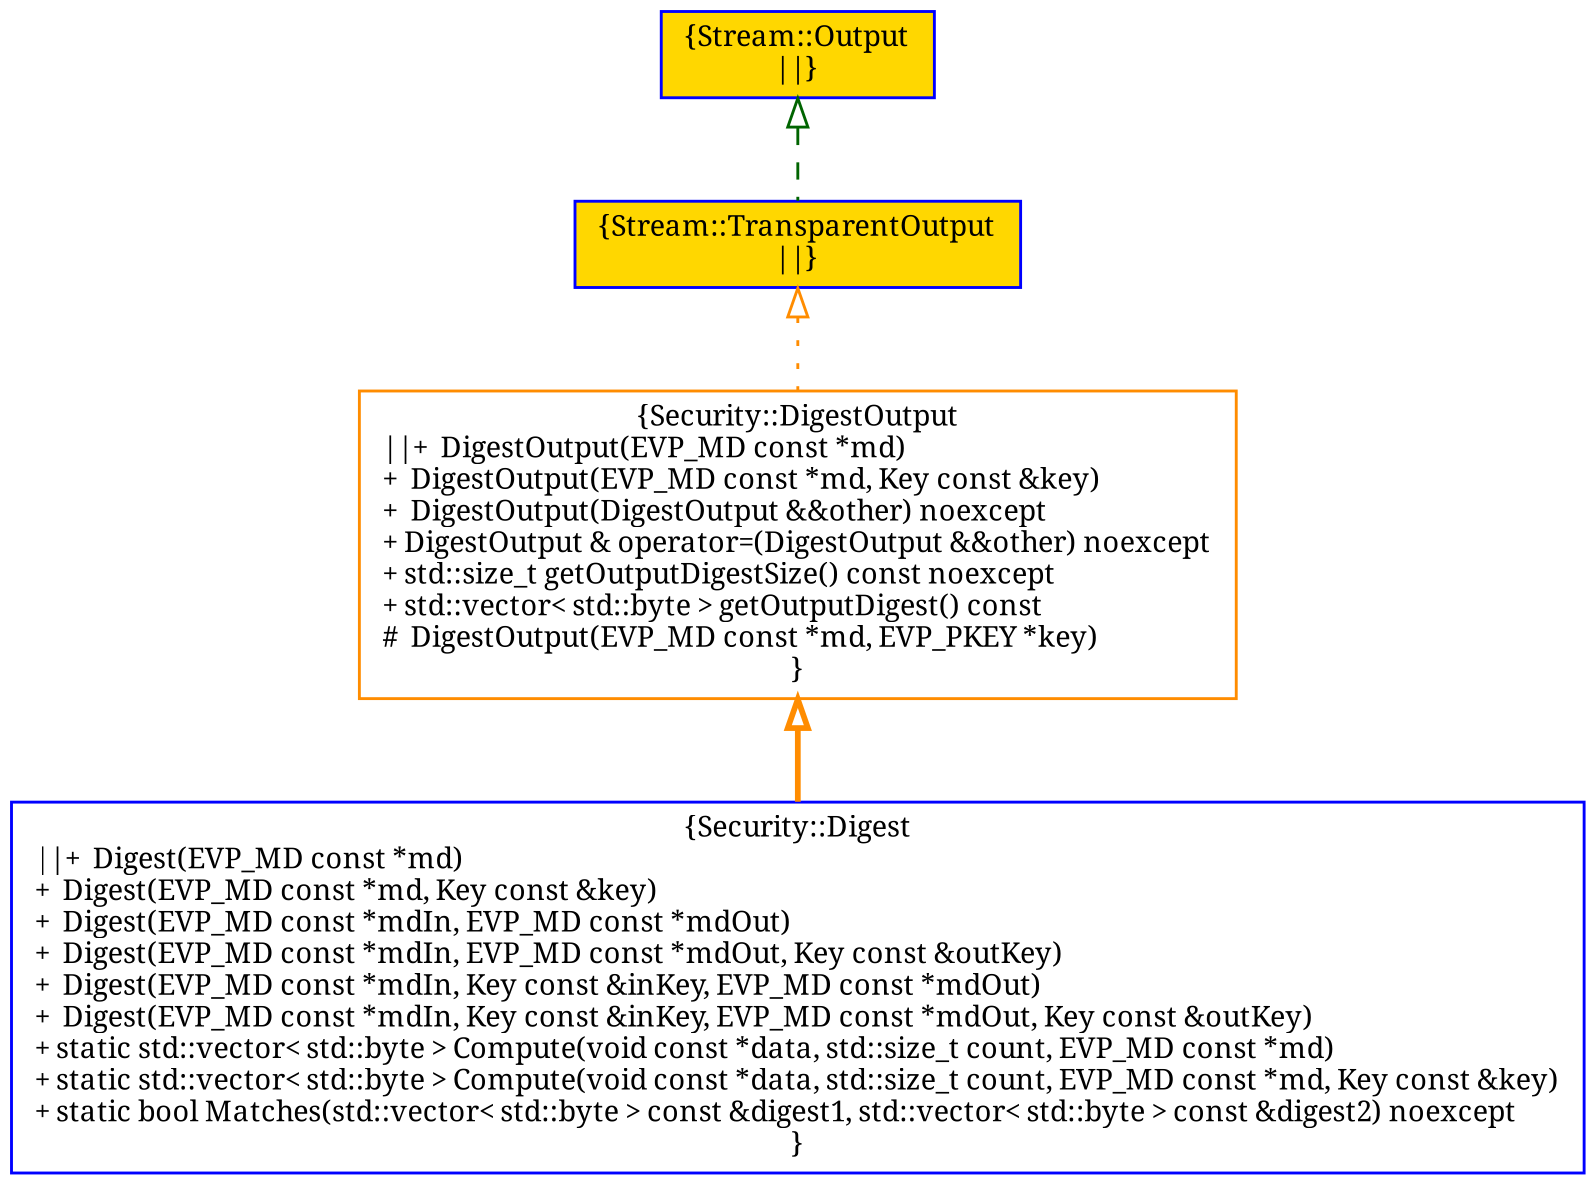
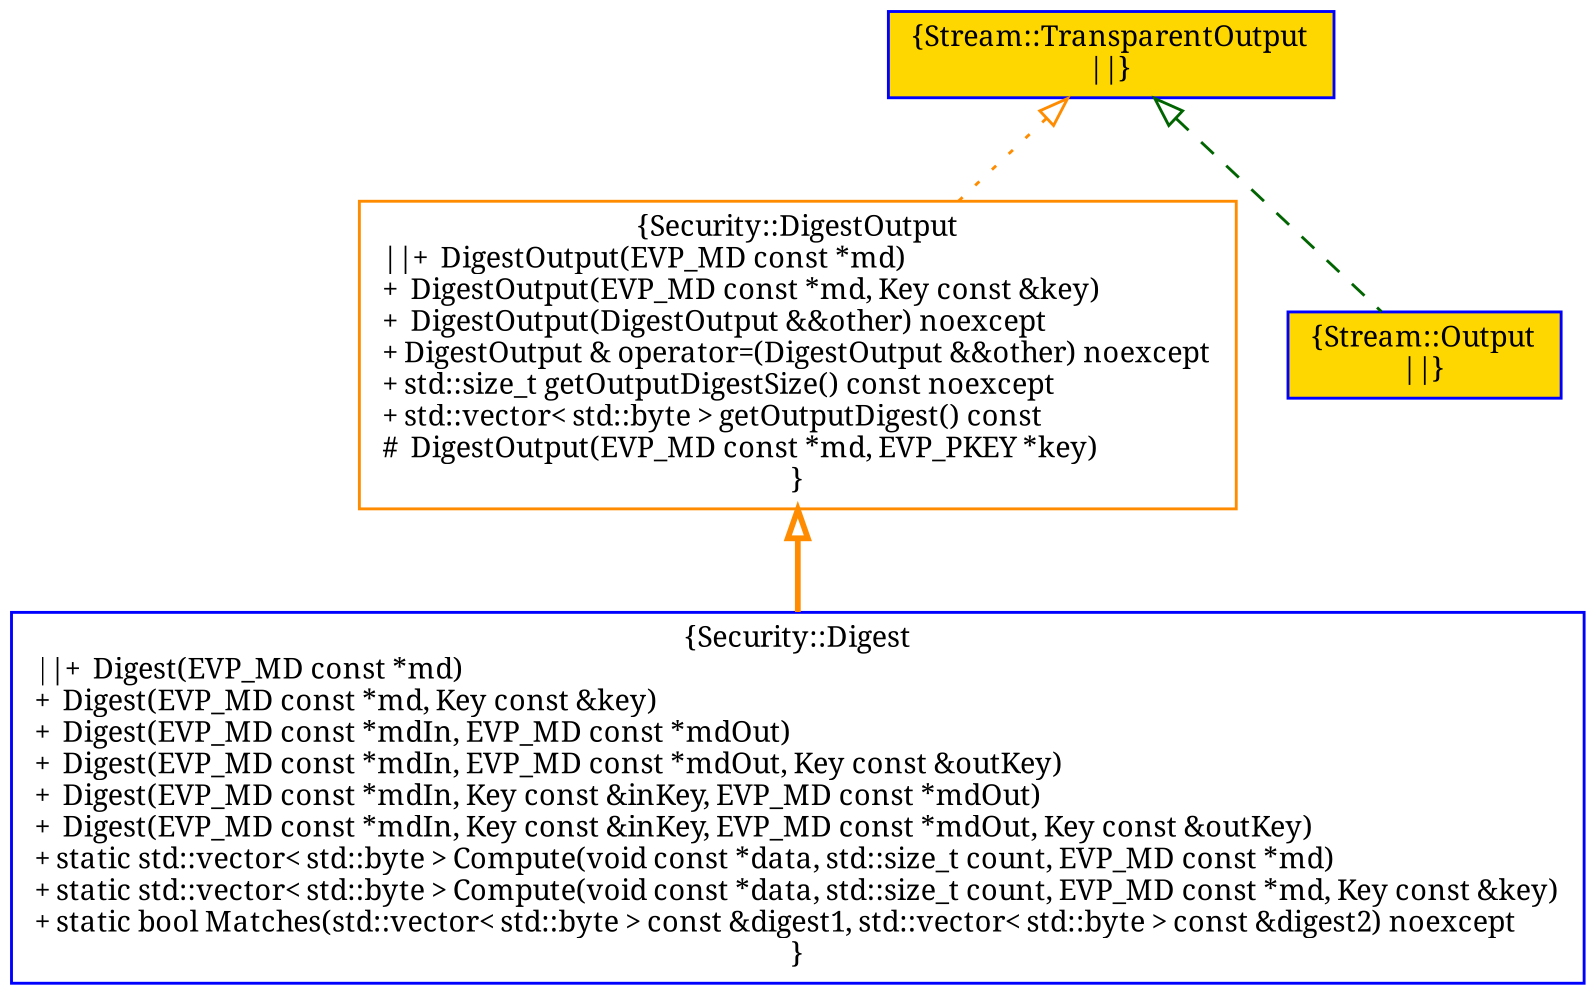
(798, 164) -> (1279, 215)
